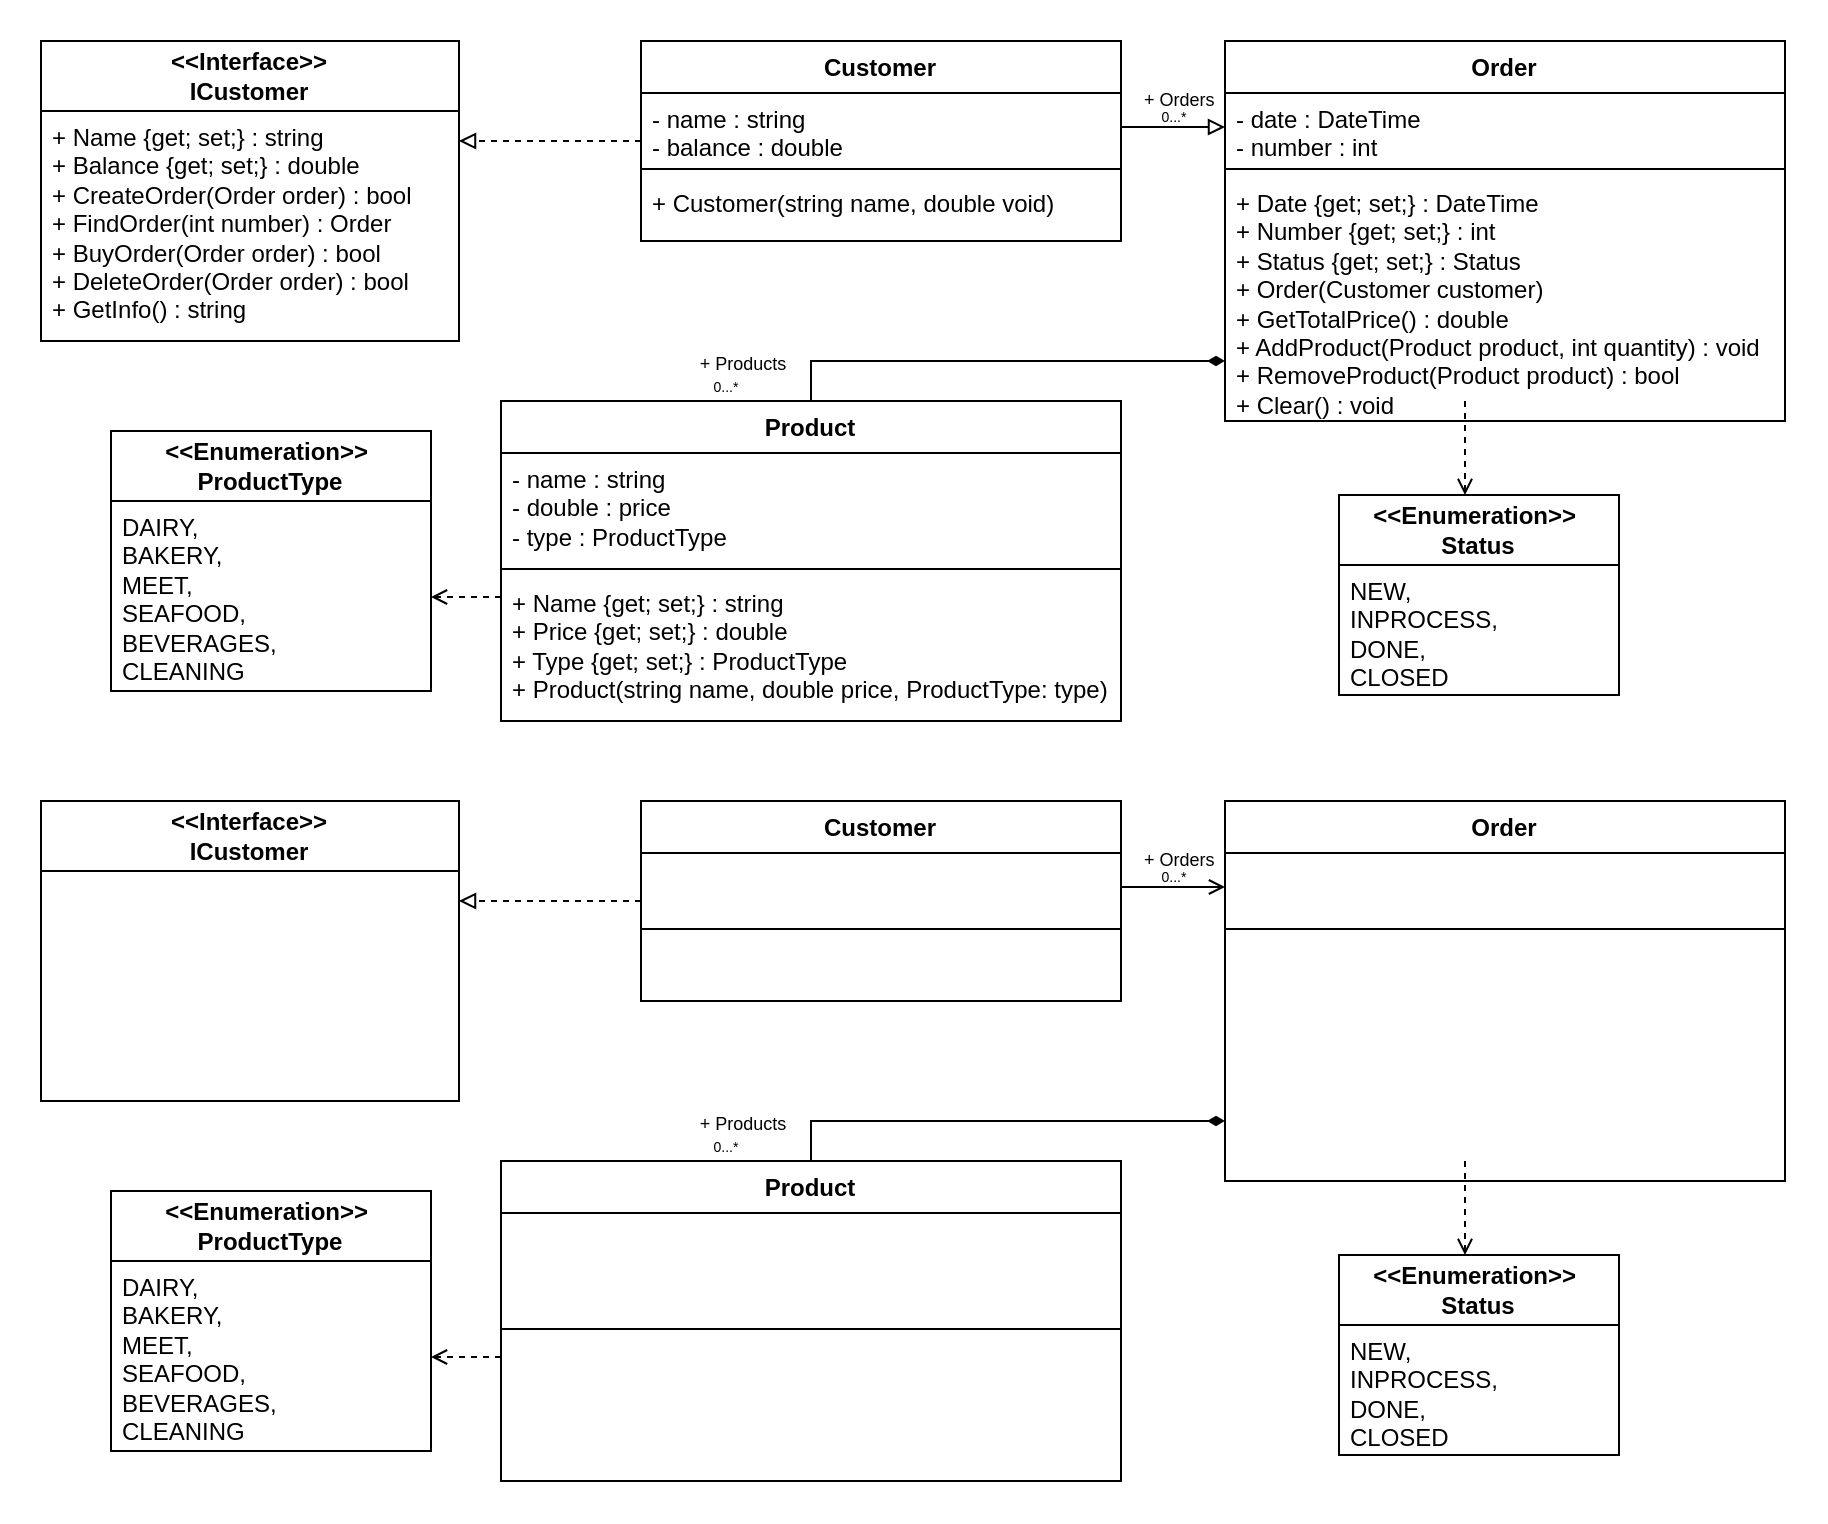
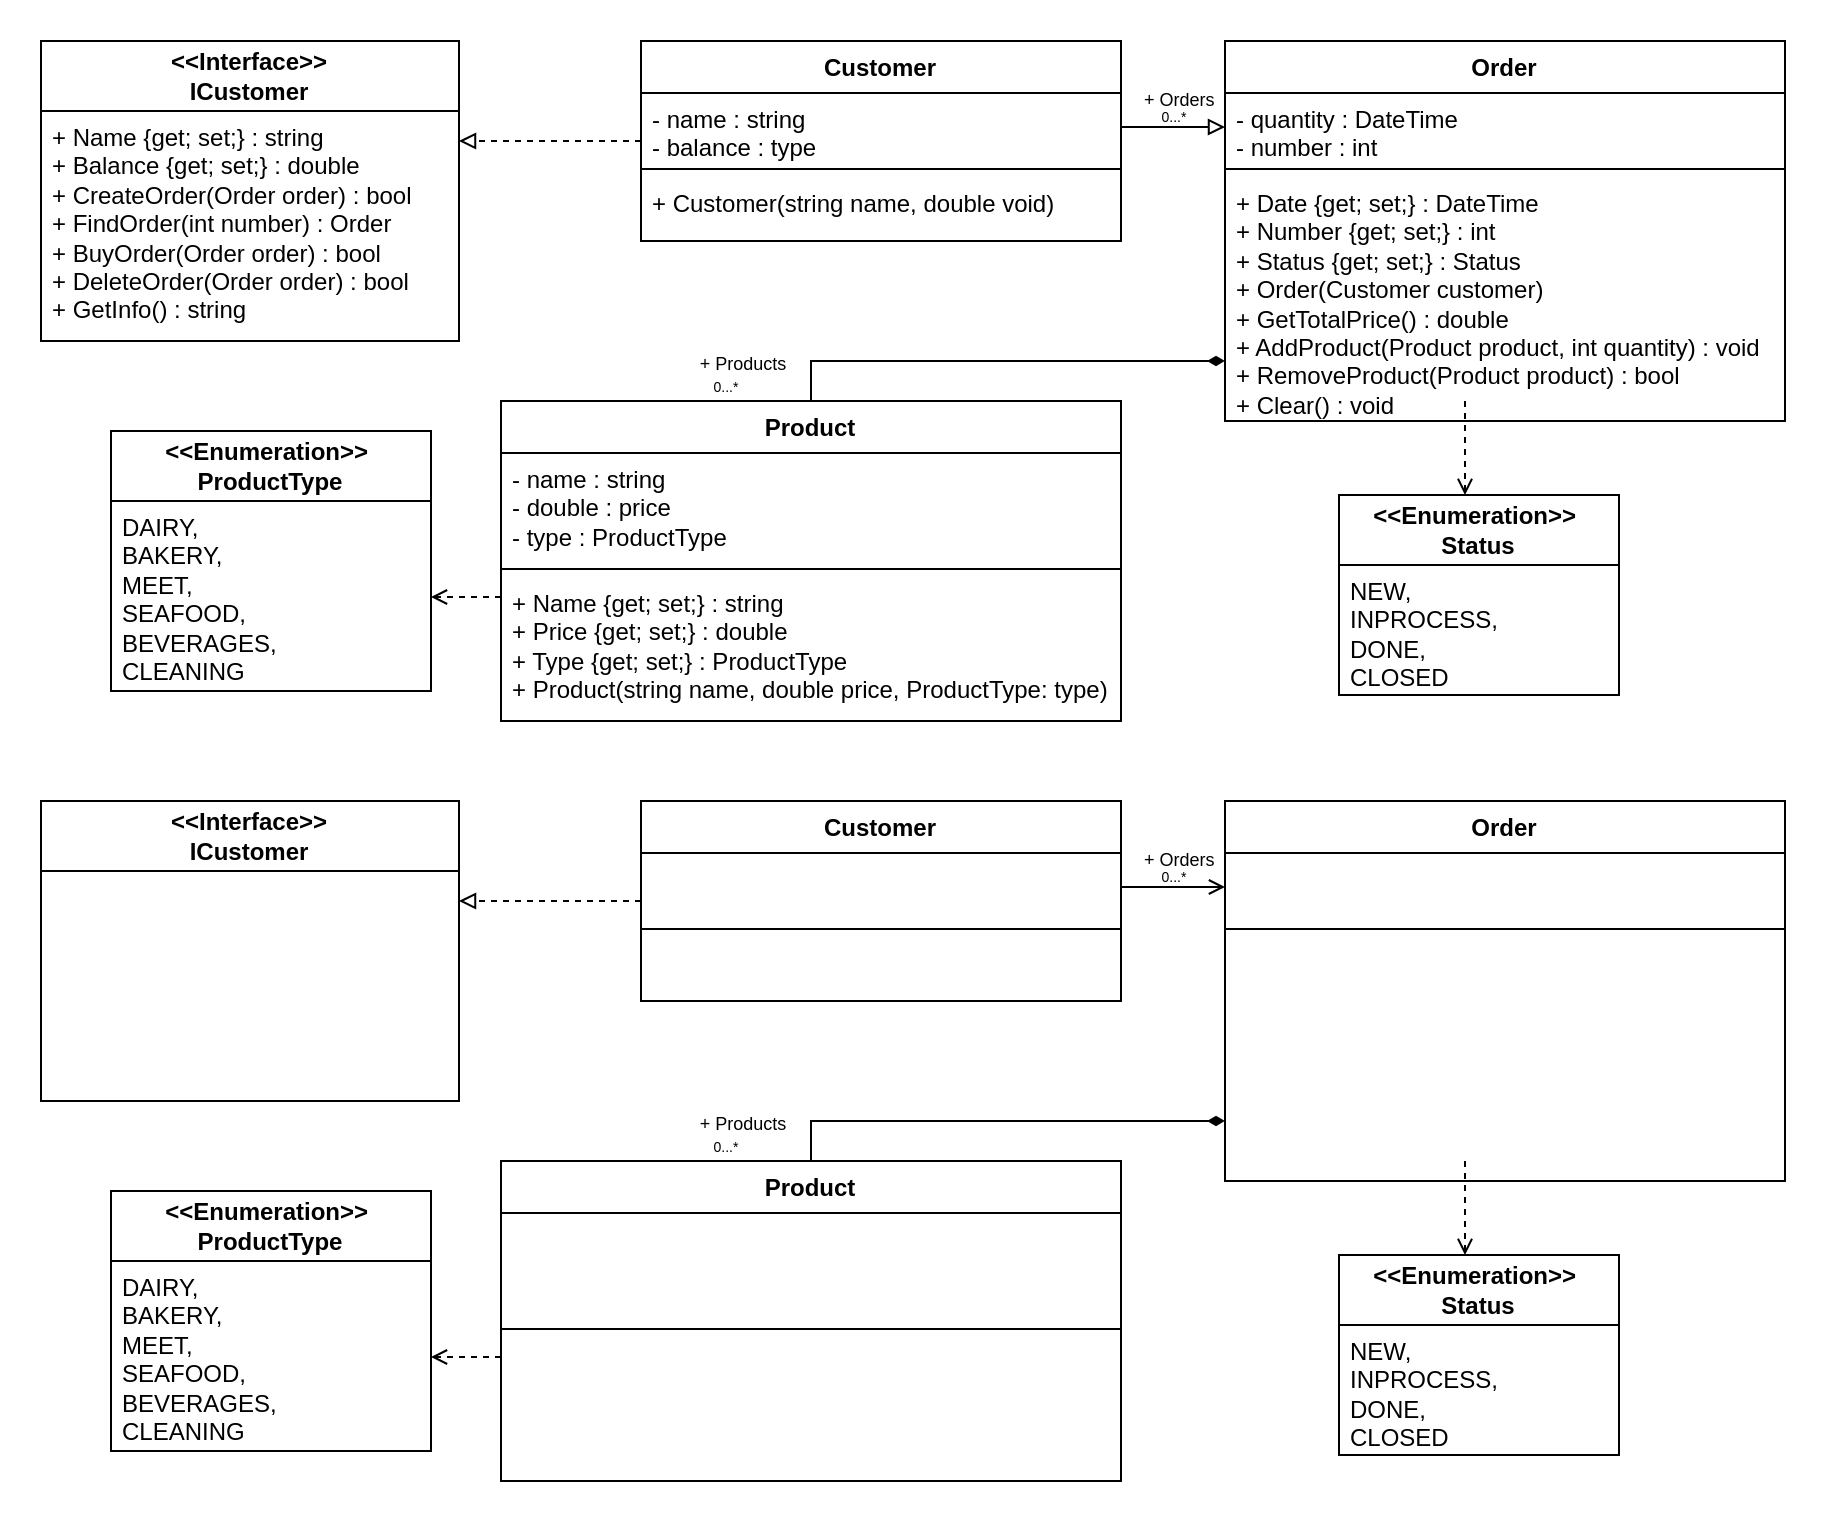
(755, 136) -> (745, 136)
(1336, 136) -> (1359, 136)
